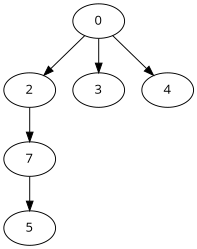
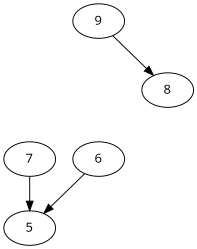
(99, 21) -> (99, 21)
(30, 90) -> none
(99, 90) -> none
(168, 90) -> (168, 90)
none -> (99, 159)
